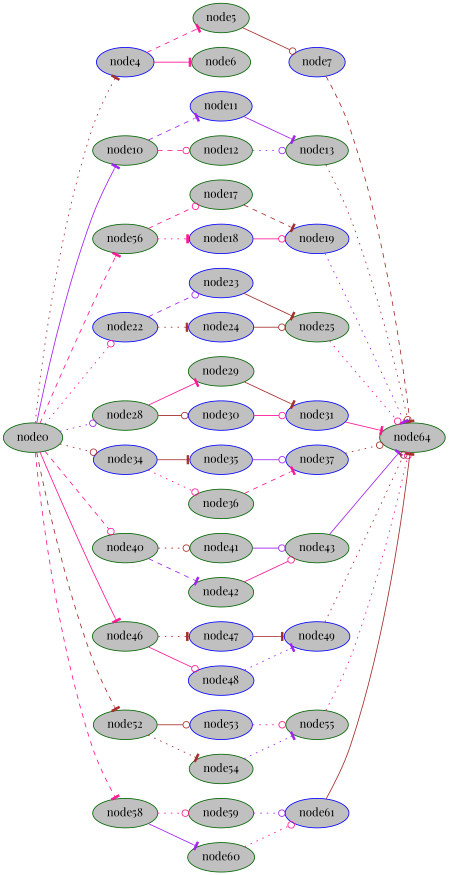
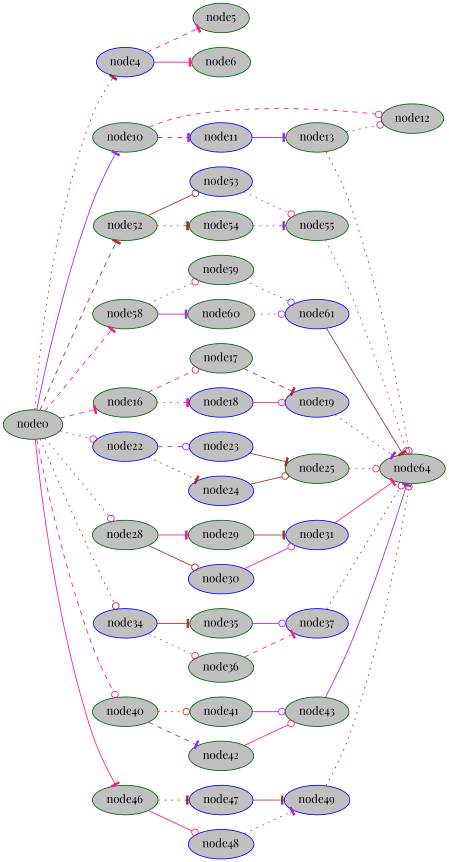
(317, 62) -> none
(266, 151) -> (362, 129)
(125, 239) -> (125, 402)
(221, 460) -> (221, 623)
